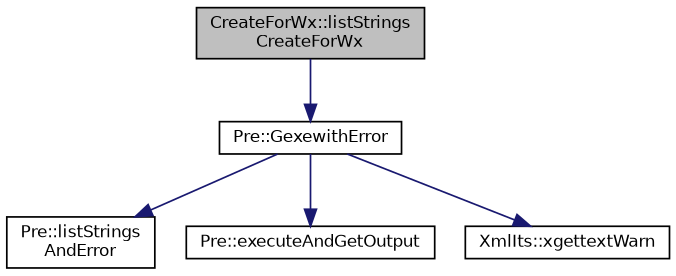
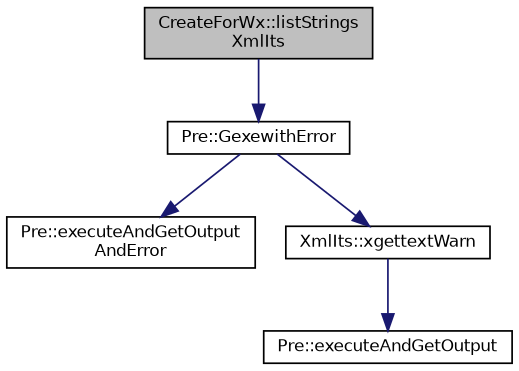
(311, 33) -> (259, 33)
(311, 182) -> (388, 286)
(81, 242) -> (131, 242)
